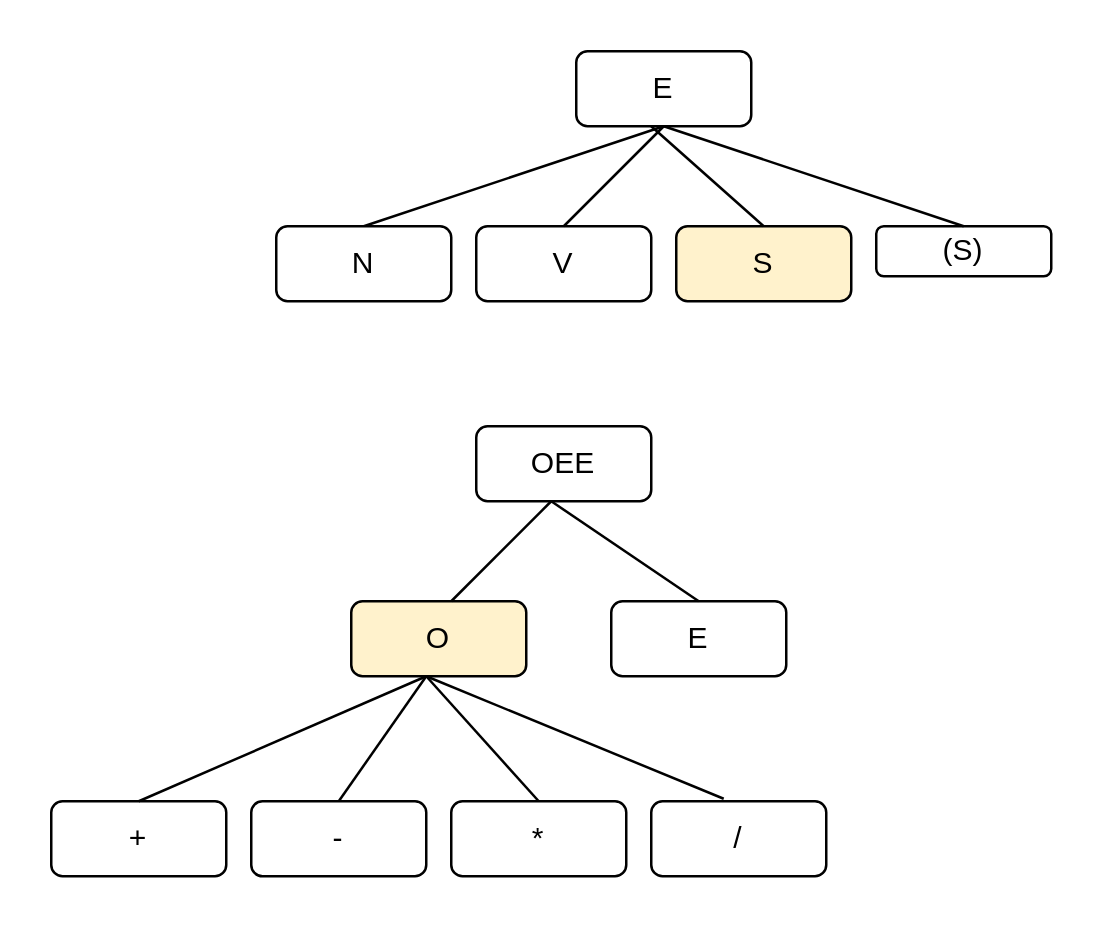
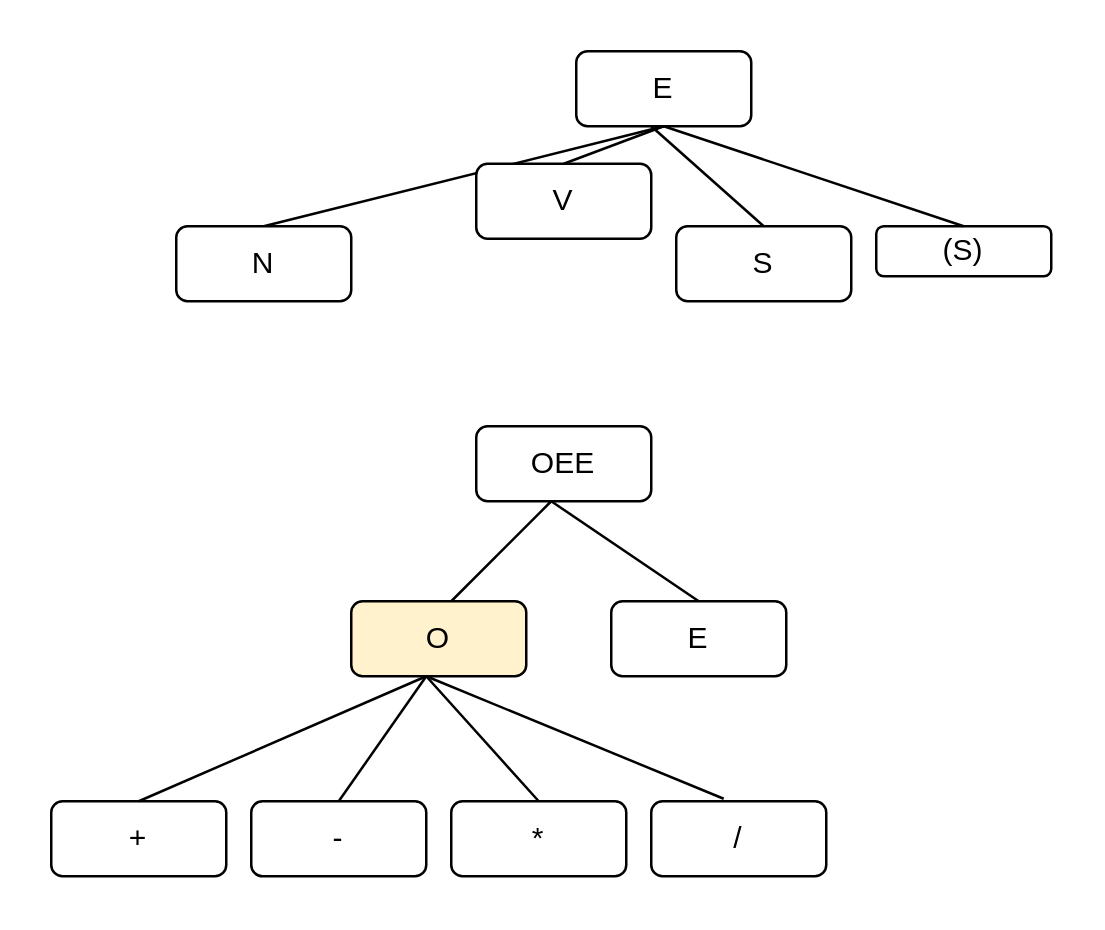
(364, 264) -> (264, 264)
(564, 264) -> (564, 201)
(764, 264) -> (764, 264)
